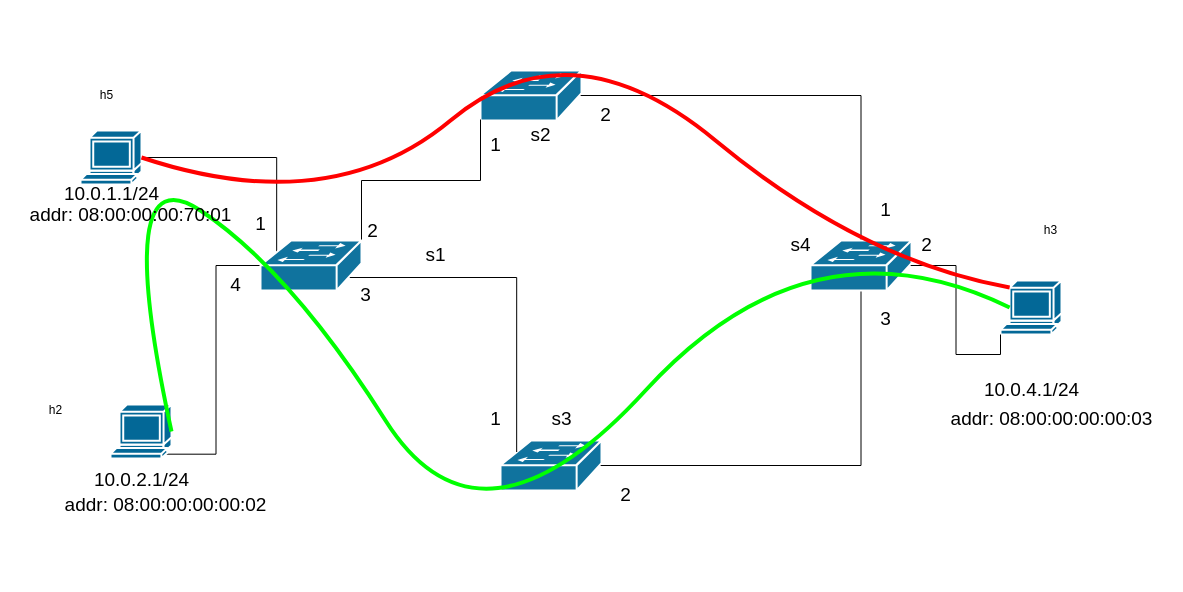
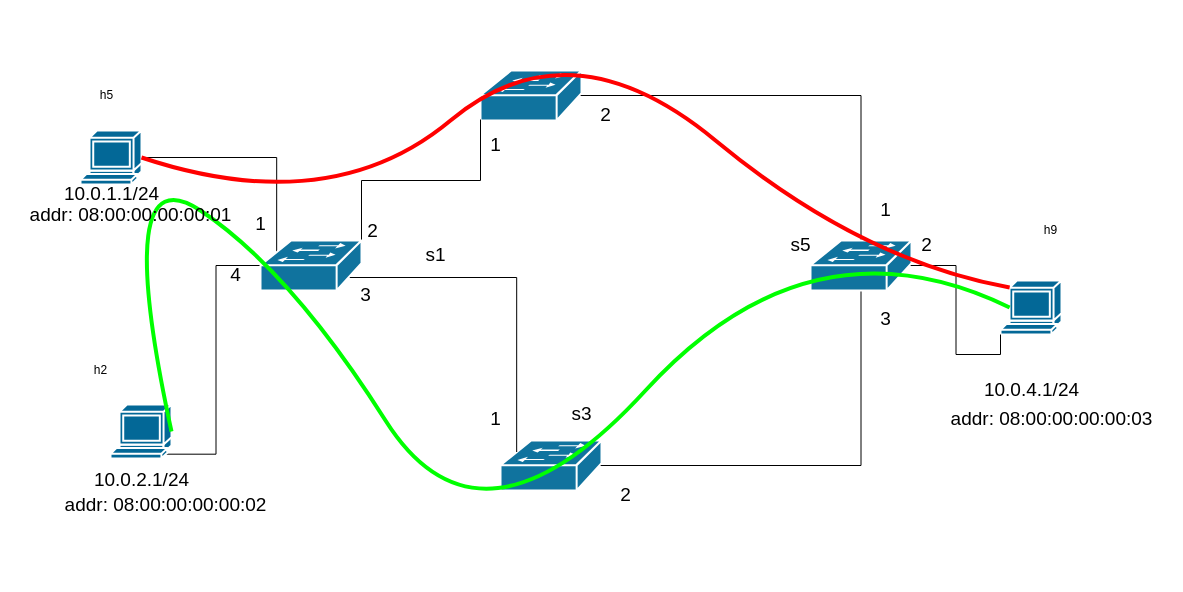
(541, 136) -> none
(131, 216) -> (131, 216)
(1051, 231) -> (1051, 231)
(801, 246) -> (801, 246)
(236, 286) -> (236, 276)
(56, 411) -> (101, 371)
(562, 420) -> (582, 415)
